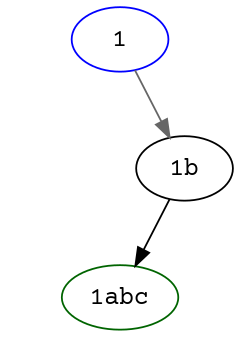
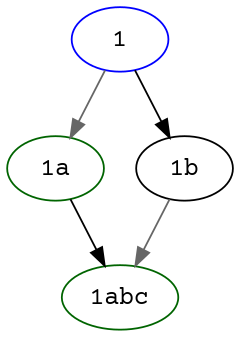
(148, 96) -> (148, 96)
none -> (56, 168)
(157, 225) -> (157, 225)
